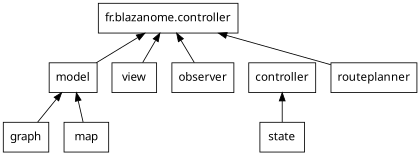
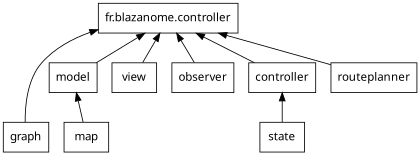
none -> (229, 50)
(47, 111) -> (40, 65)
